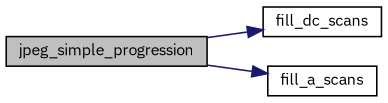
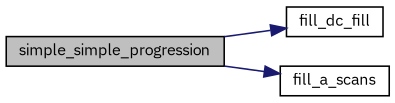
(322, 22) -> (335, 22)
(107, 51) -> (115, 51)
